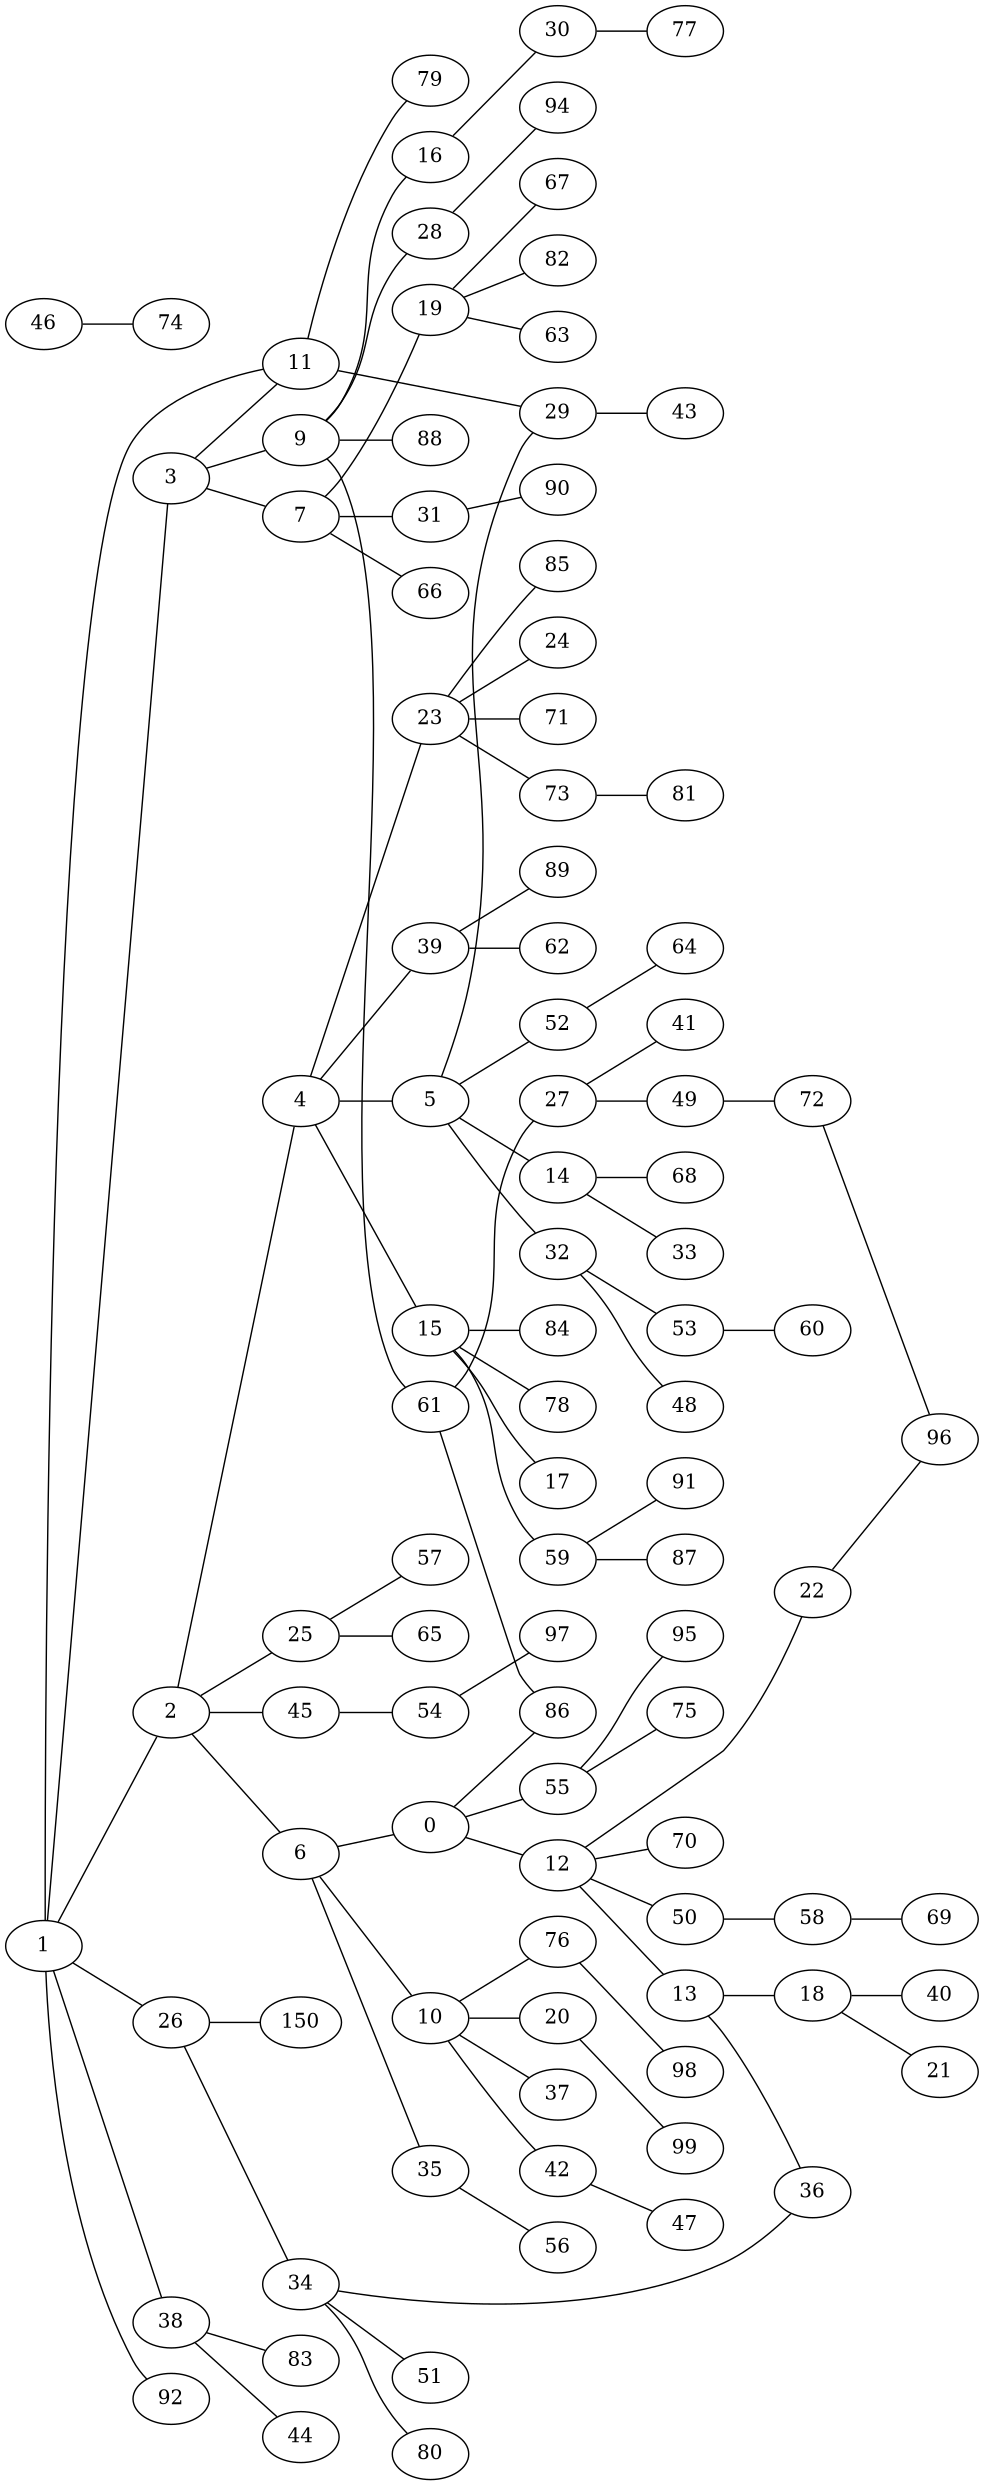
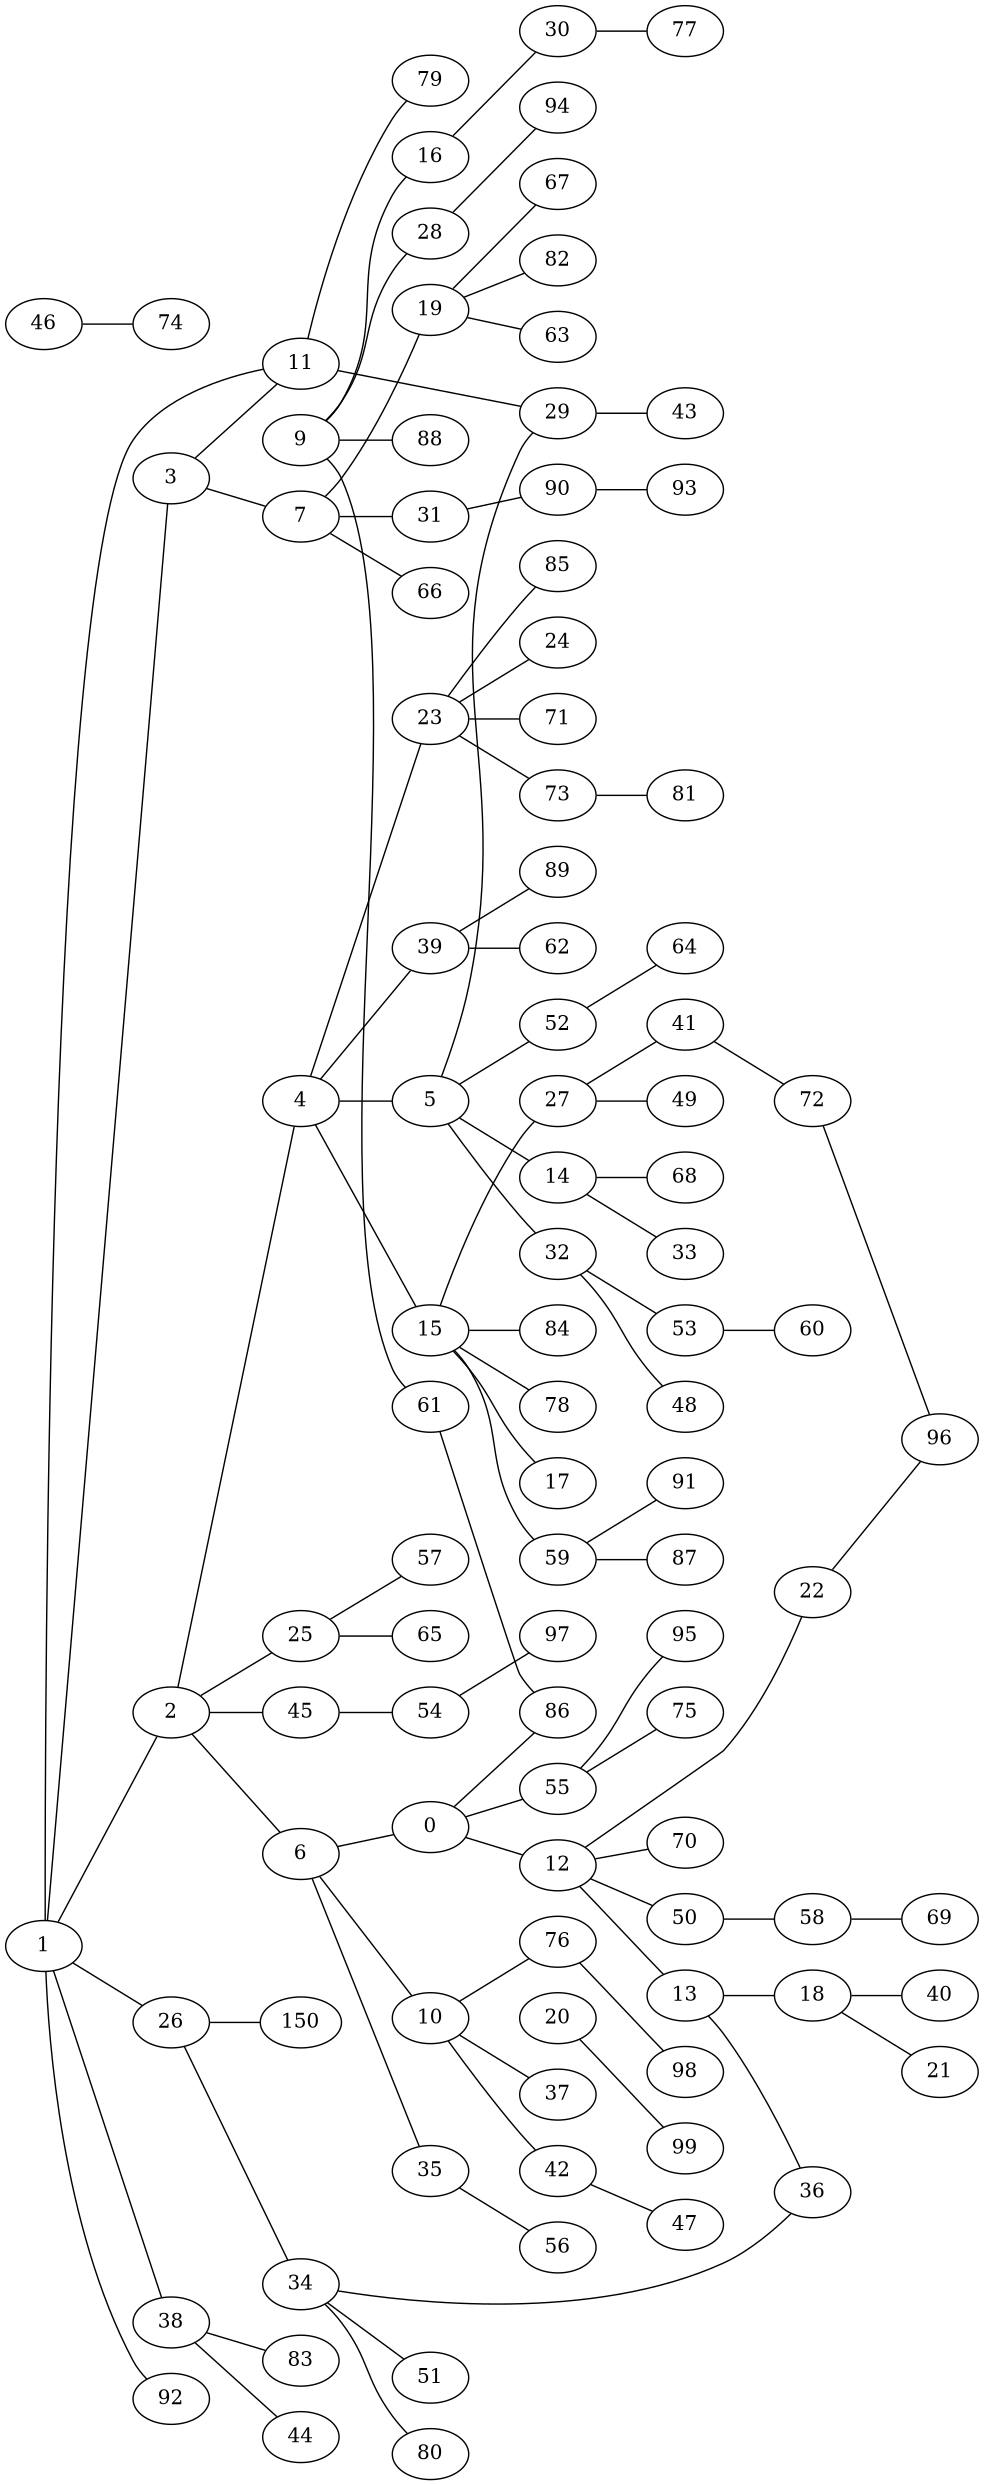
(236, 459) -> none
none -> (685, 490)
(749, 1101) -> (749, 1063)
(494, 1254) -> (480, 1209)
(494, 2018) -> none
